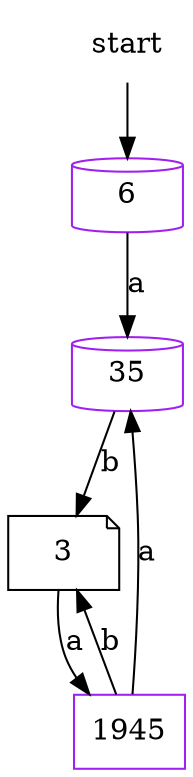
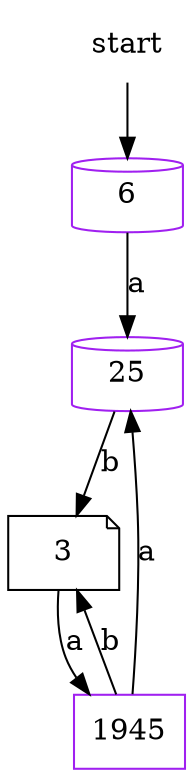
(127, 374) -> (127, 374)
